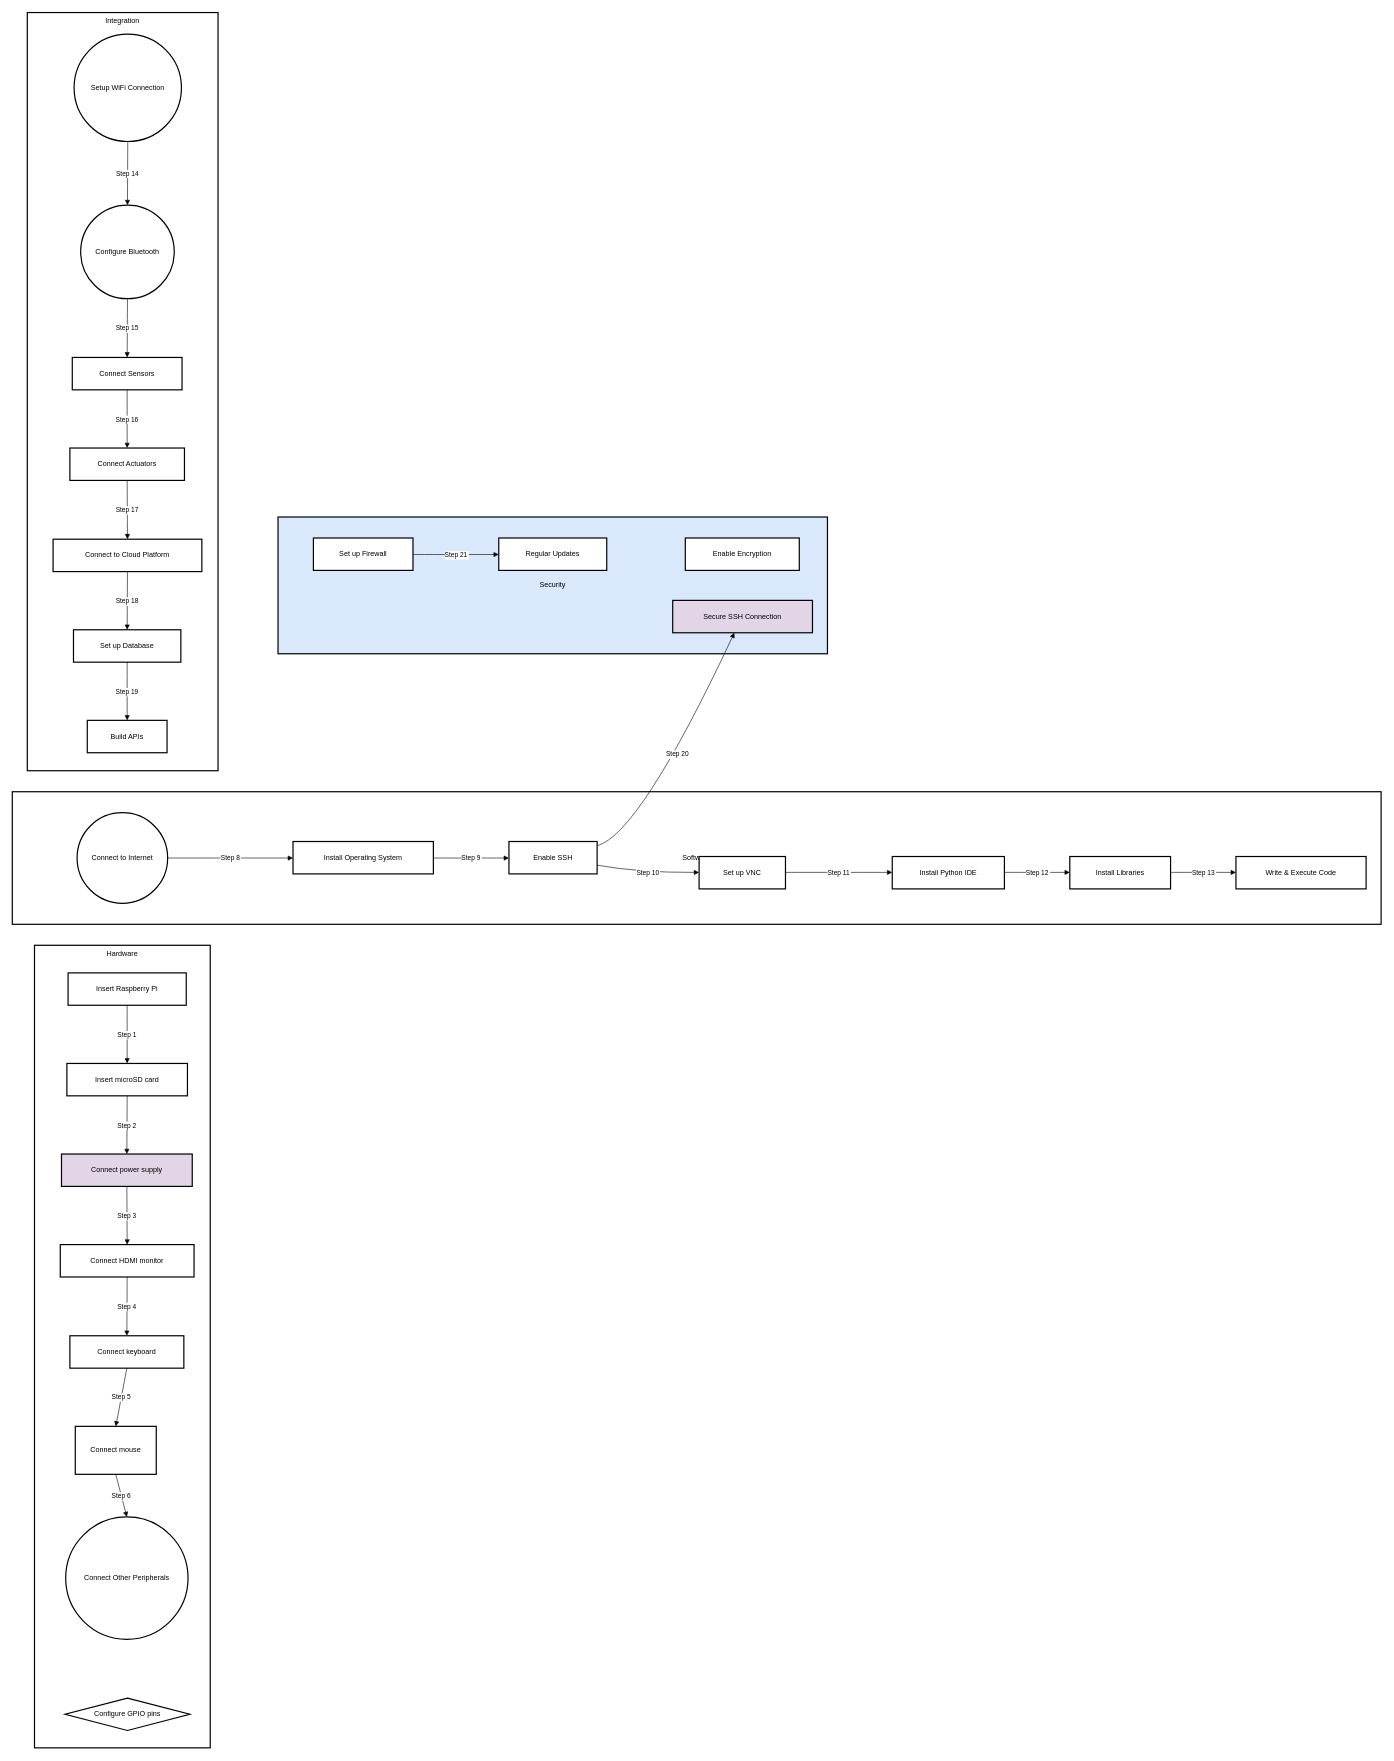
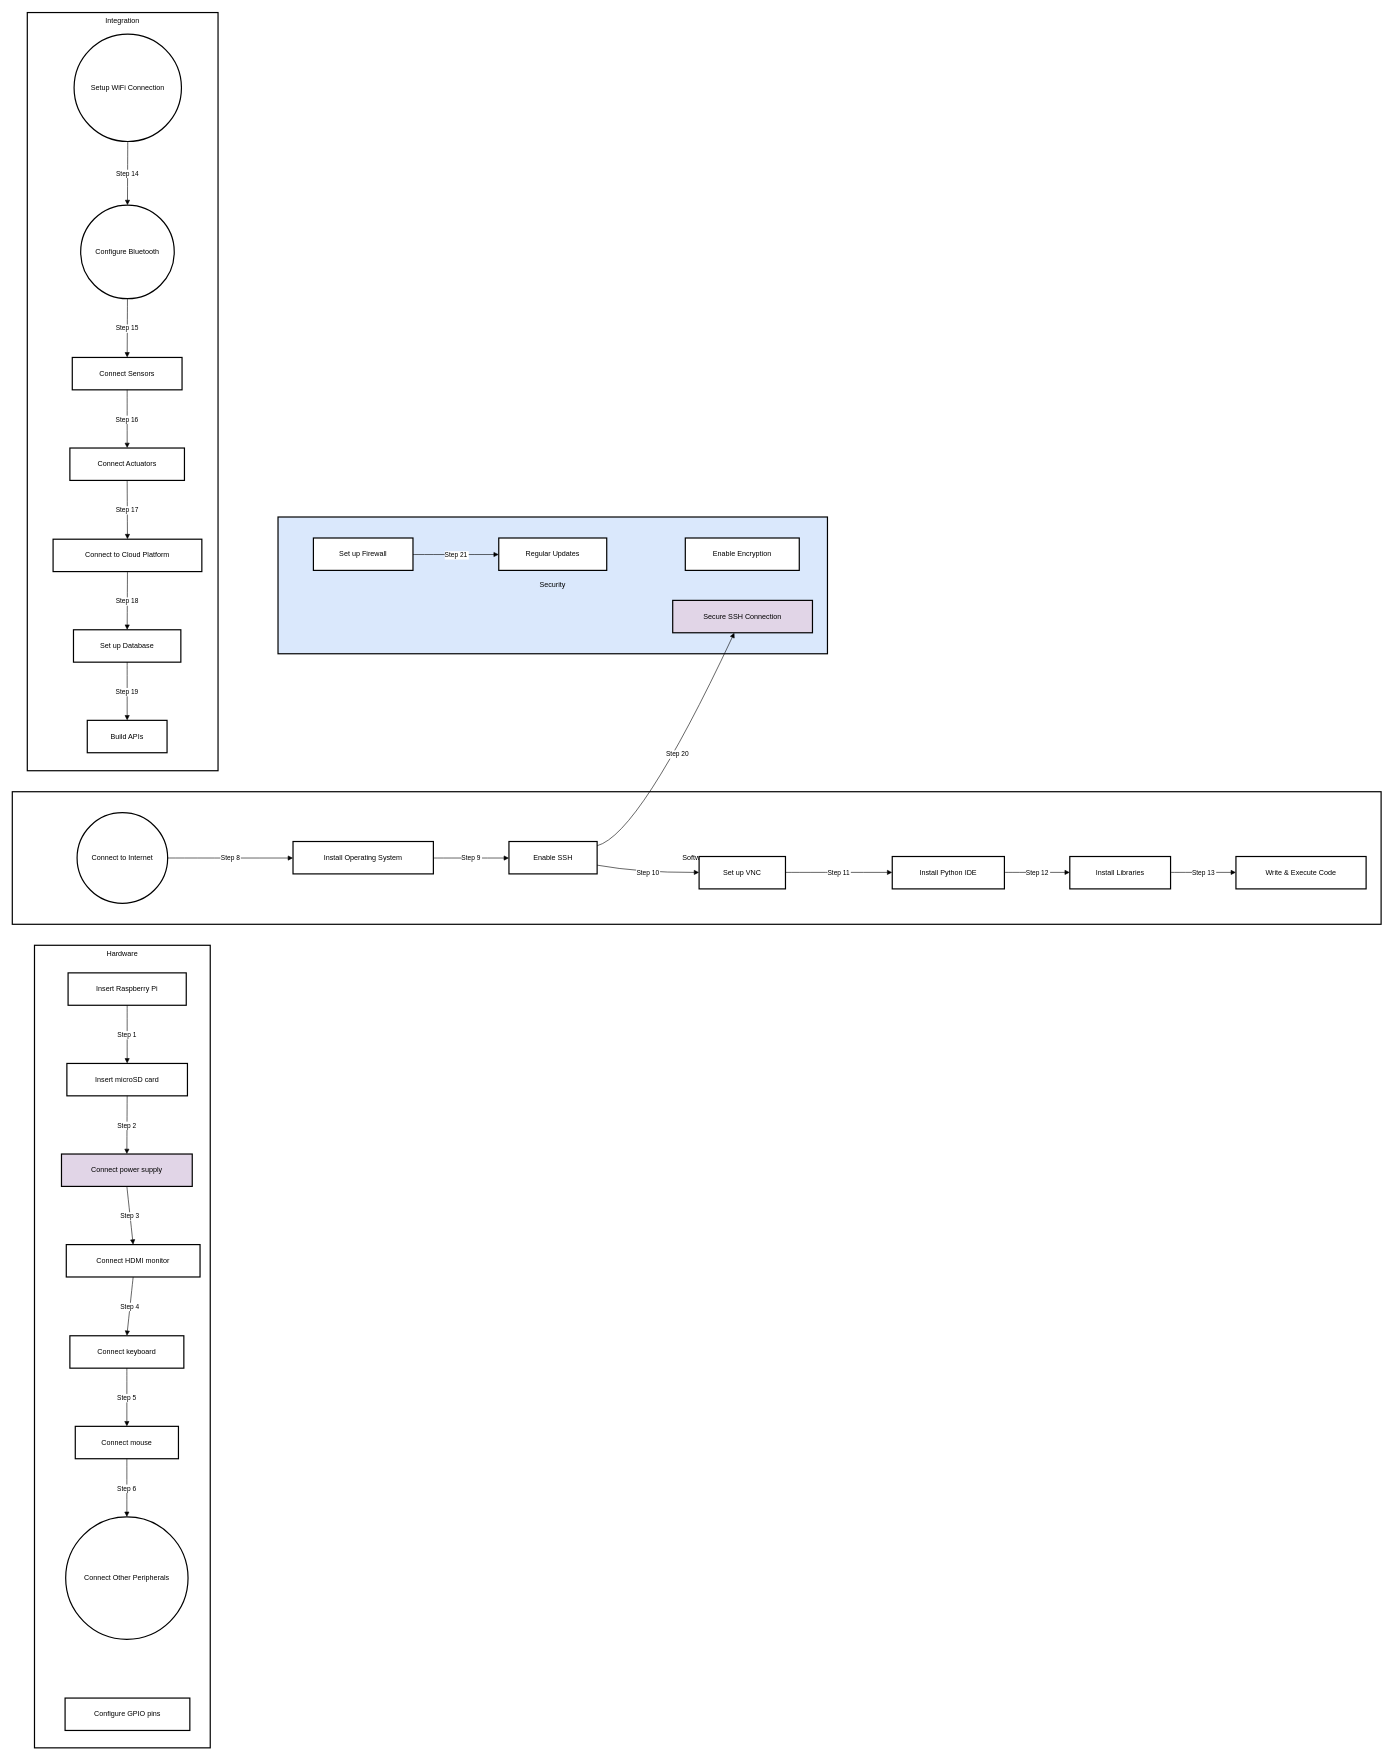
(127, 1261) -> (133, 1261)
(116, 1451) -> (127, 1443)
(128, 1715) -> (128, 1715)
